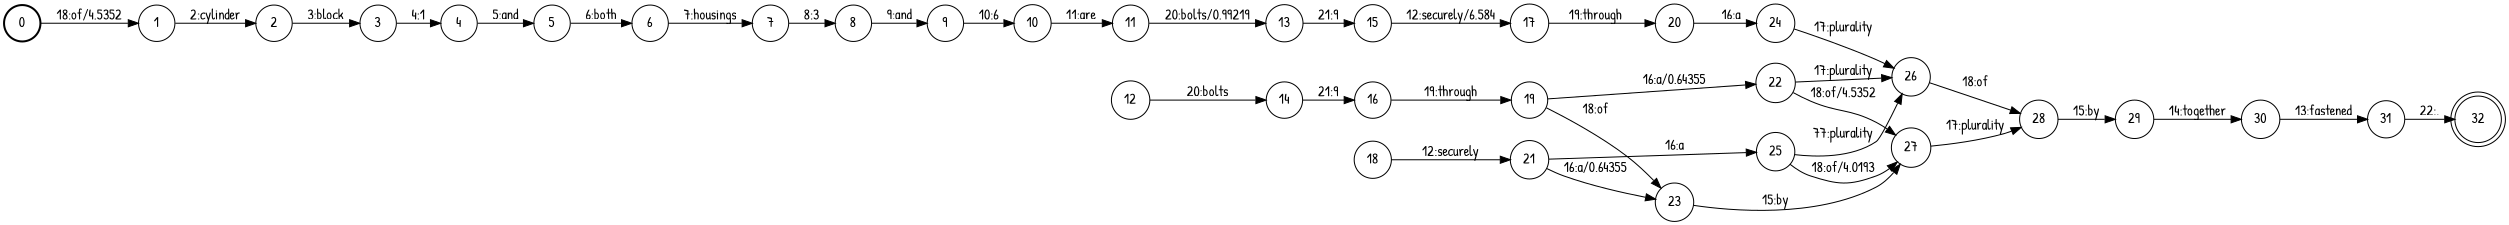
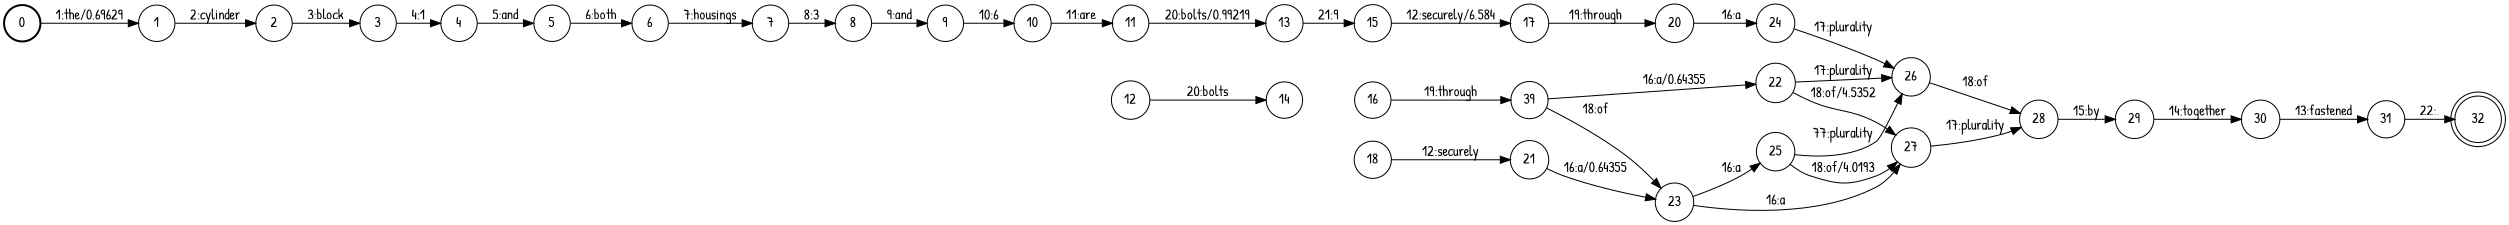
(89, 16) -> (89, 16)
(1323, 100) -> none
(1530, 100) -> (1530, 100)
(1648, 156) -> (1723, 185)
(1776, 201) -> (1776, 201)
